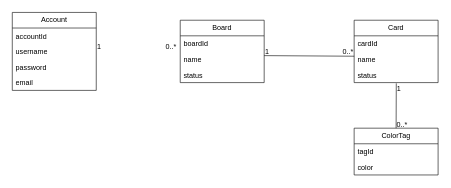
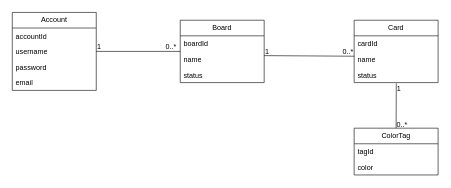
none -> (138, 51)
